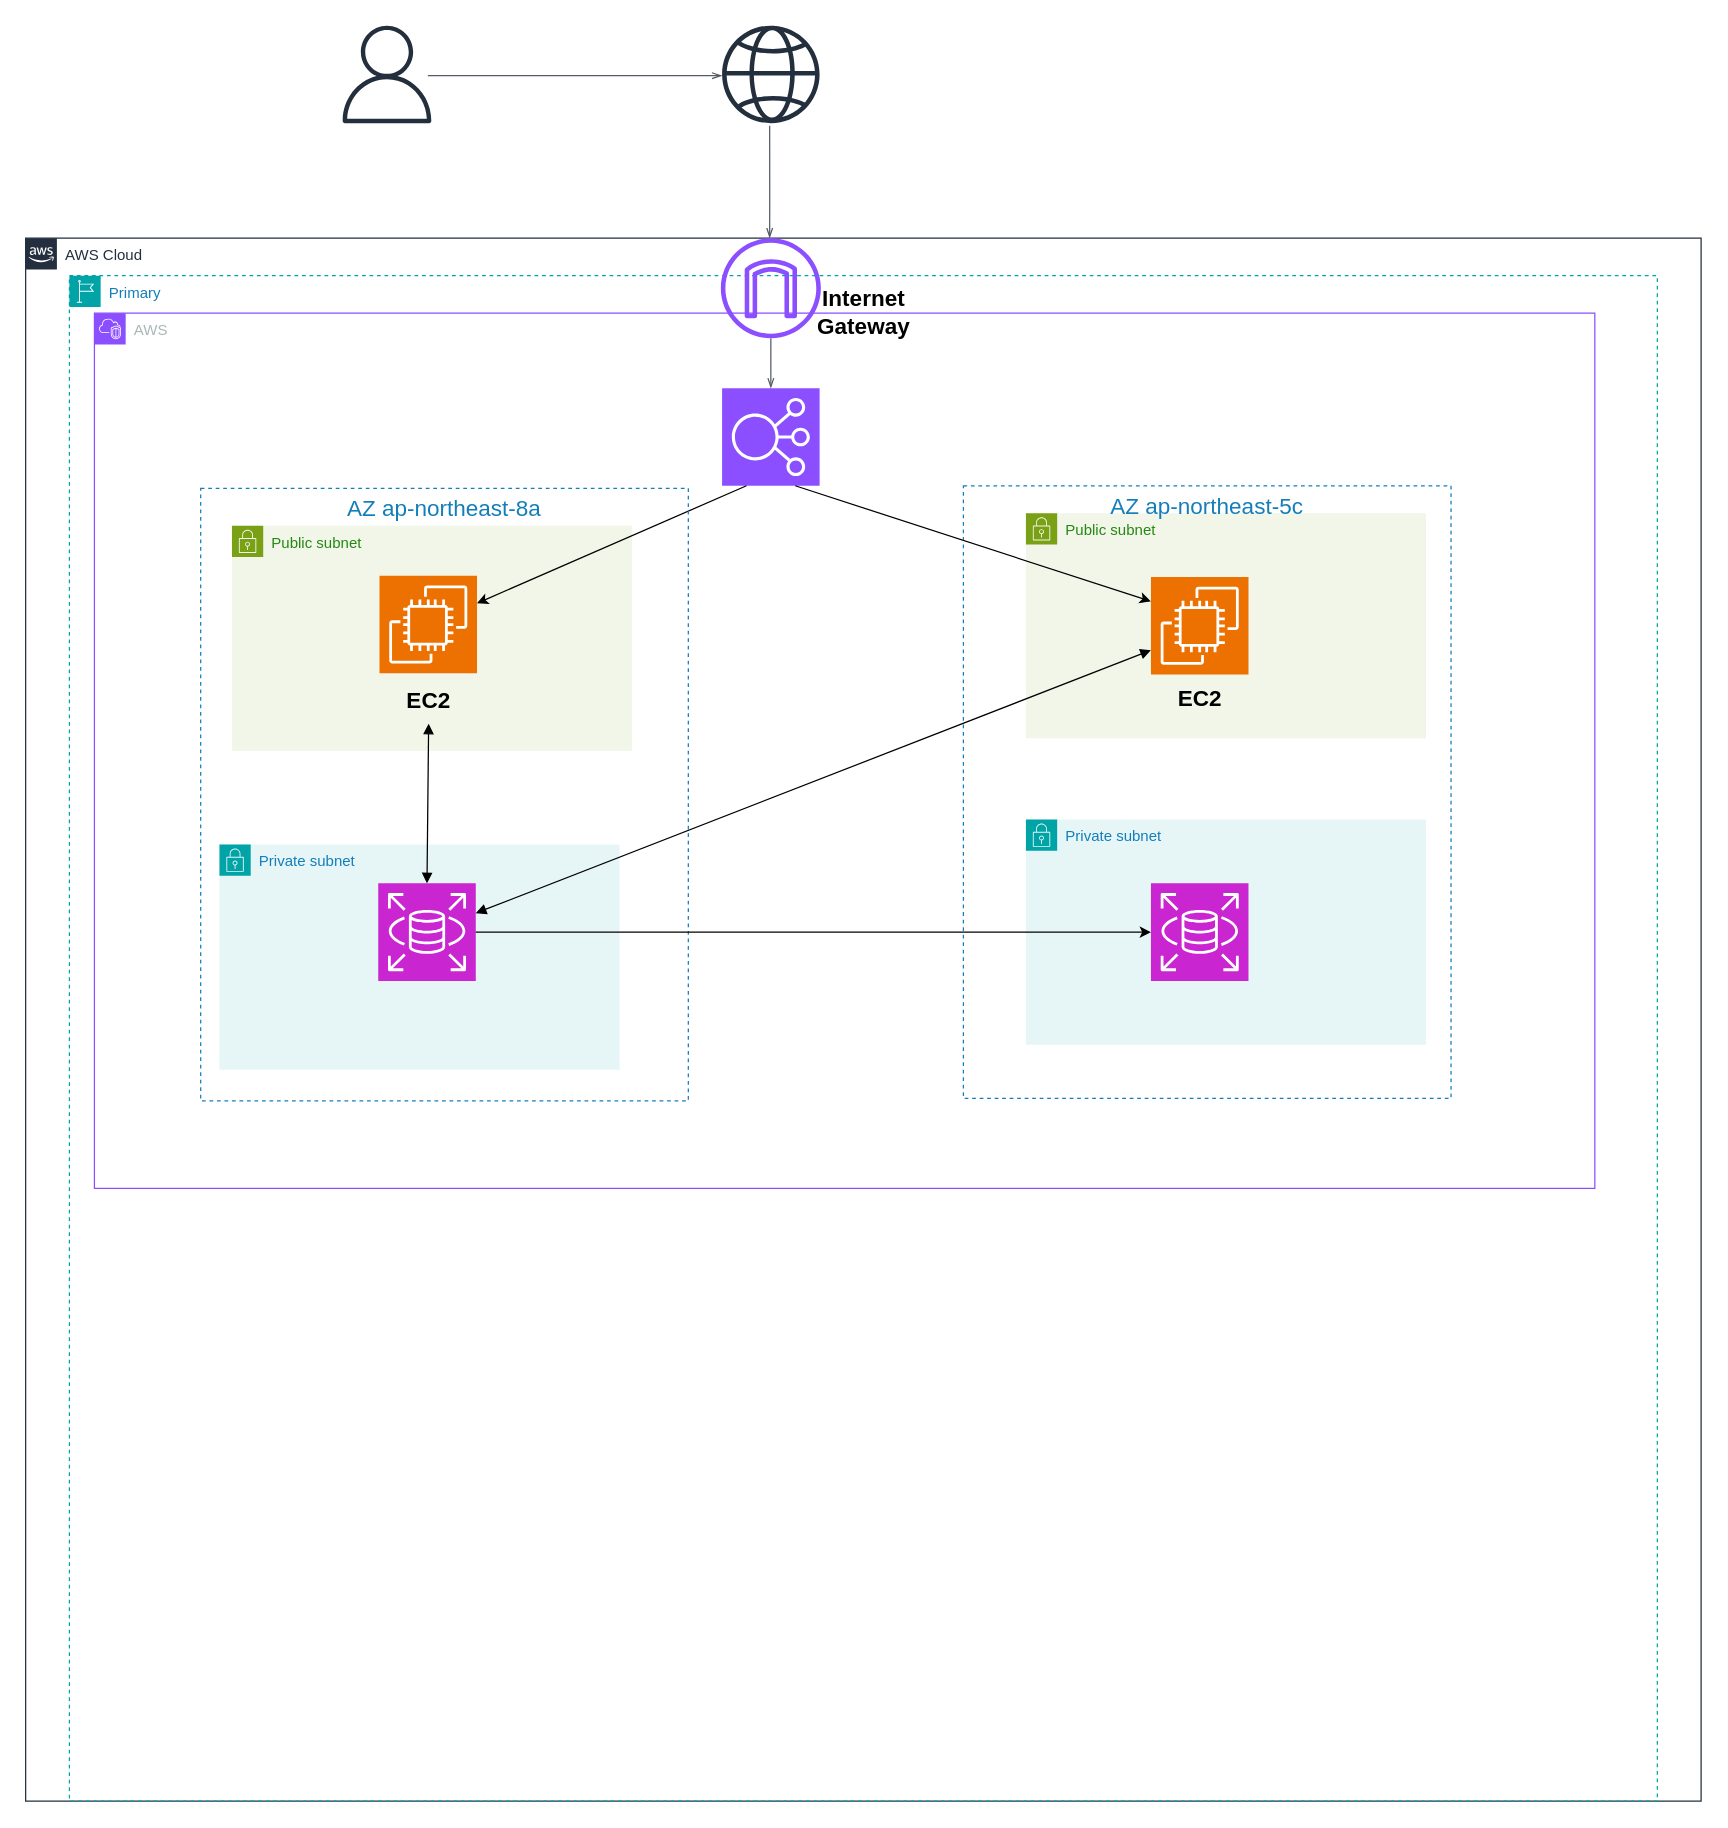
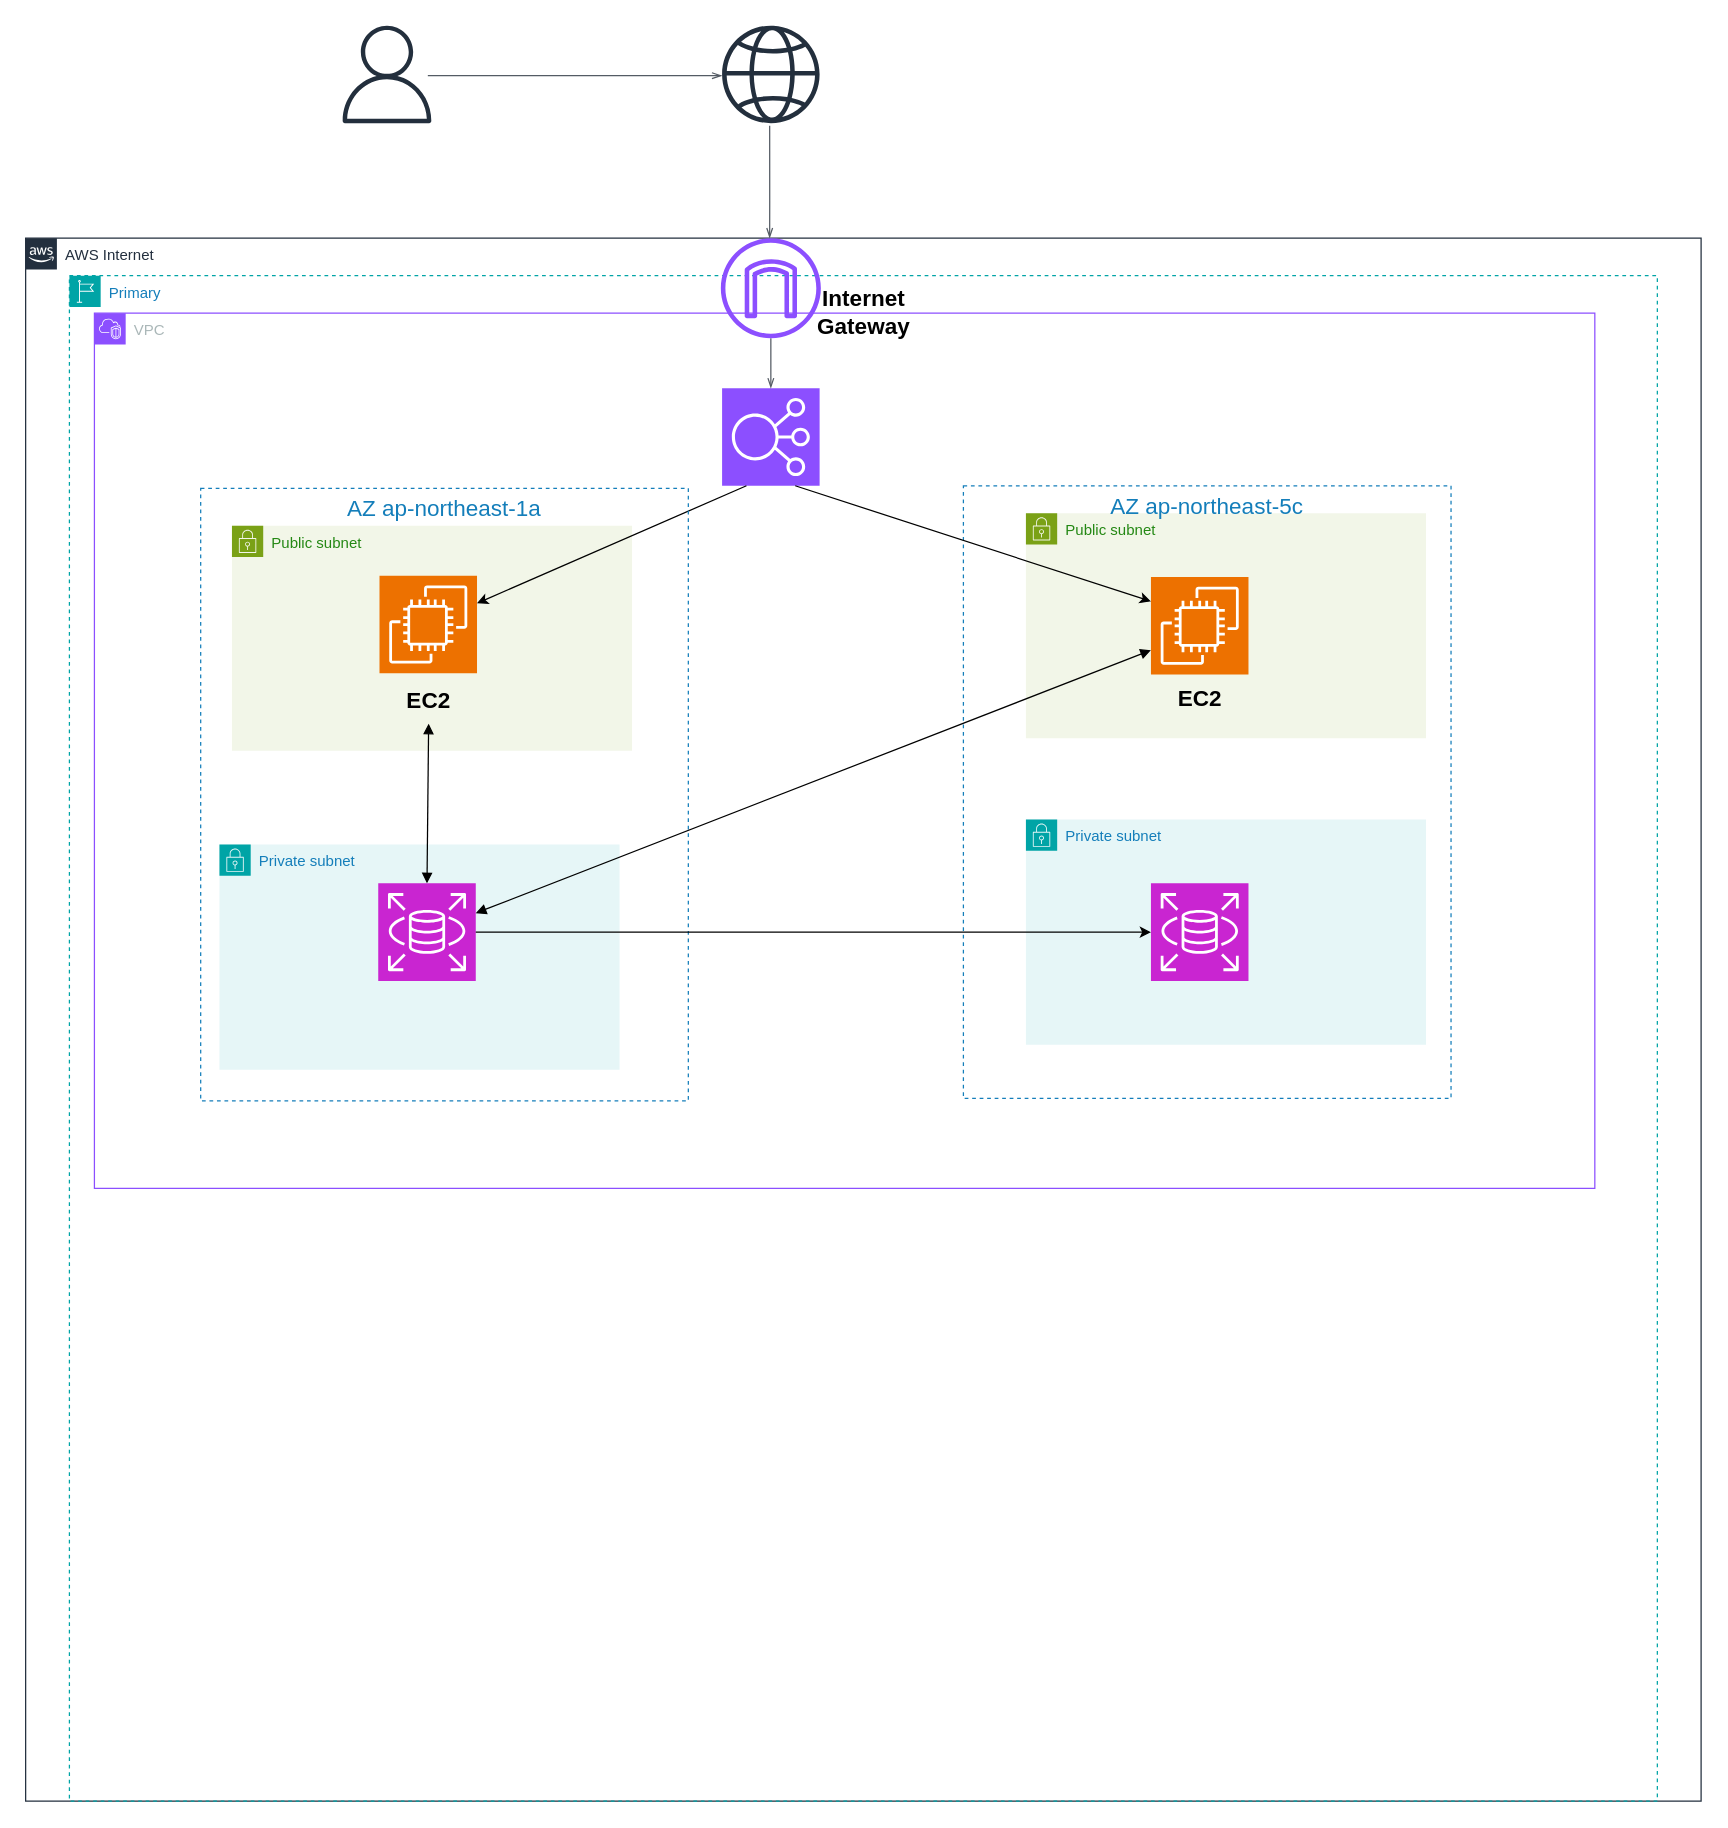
(100, 256) -> (114, 256)
(147, 331) -> (147, 331)
(444, 506) -> (444, 506)
